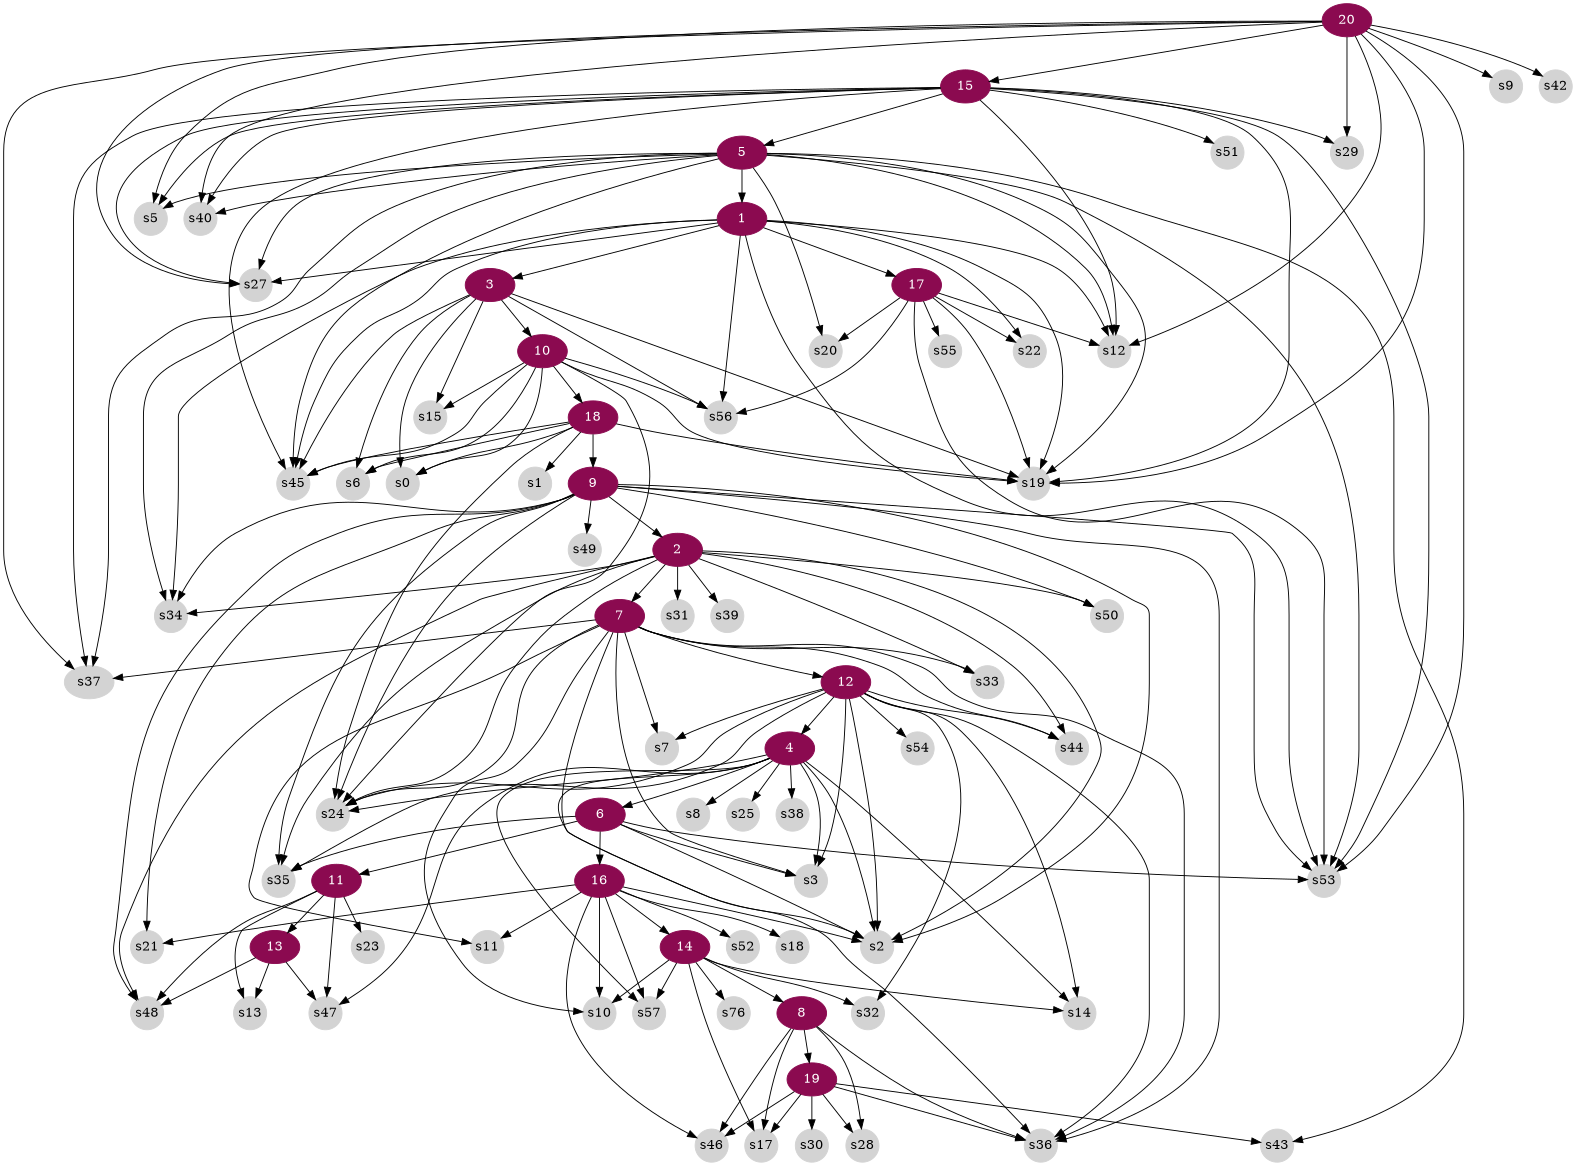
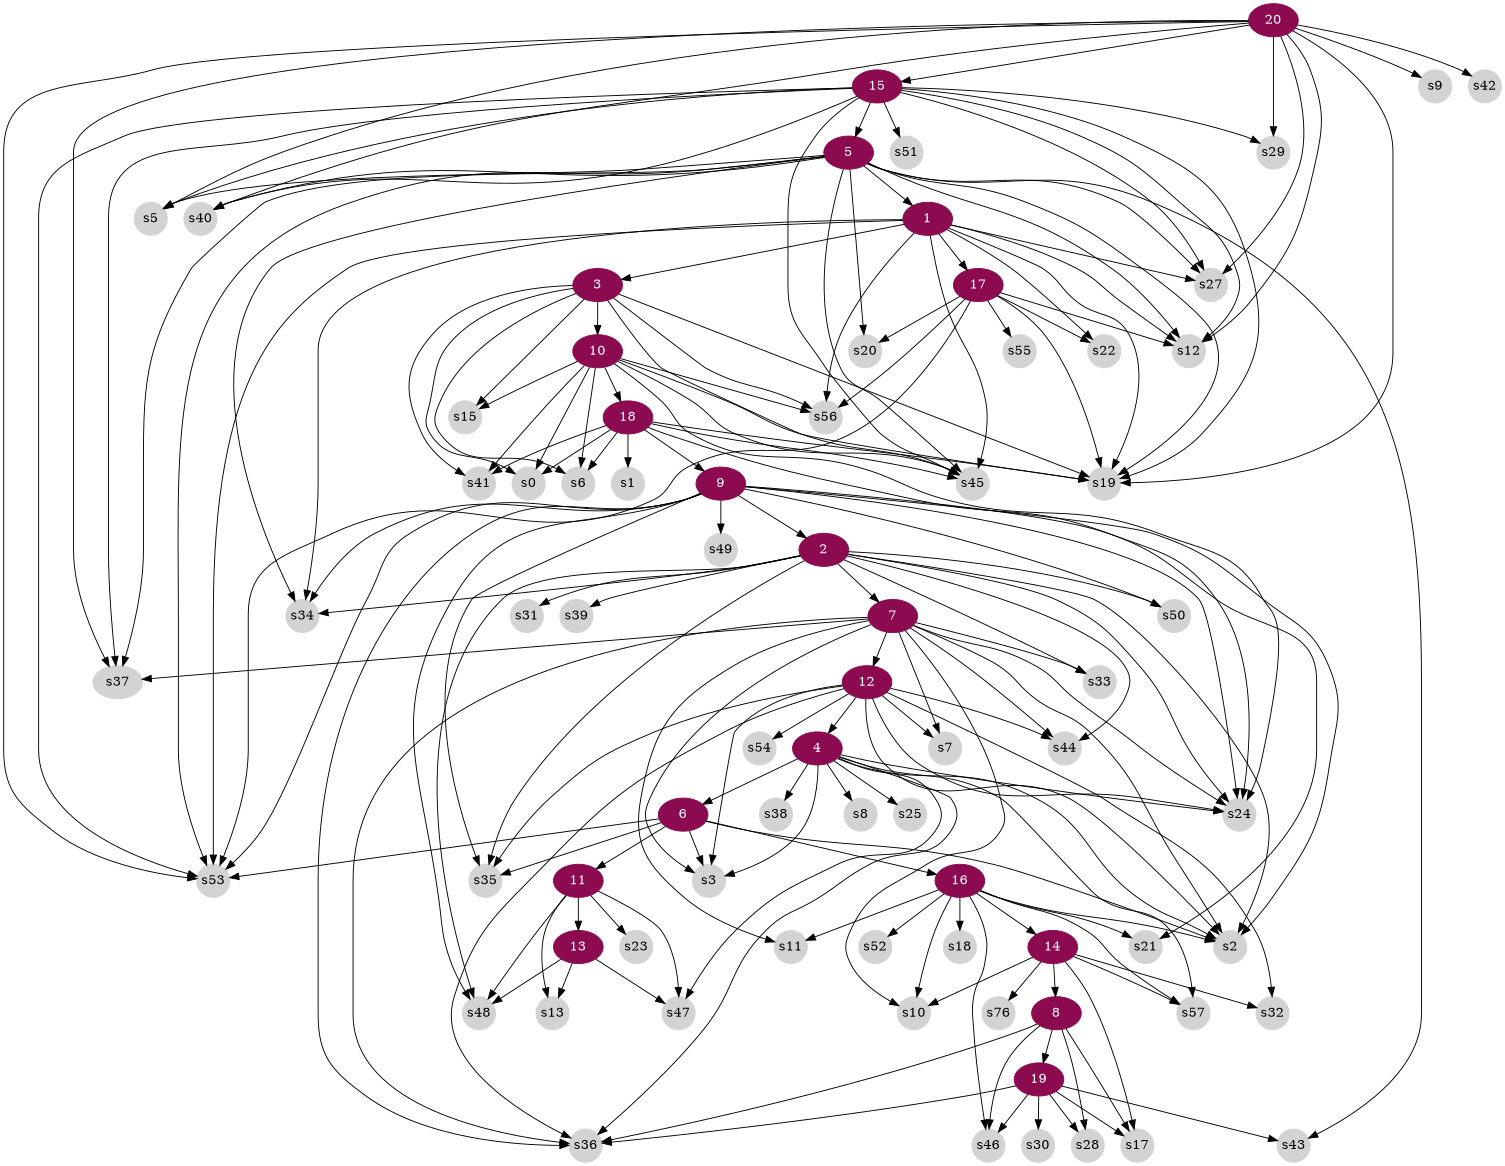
none -> (479, 484)
(1079, 1013) -> none
